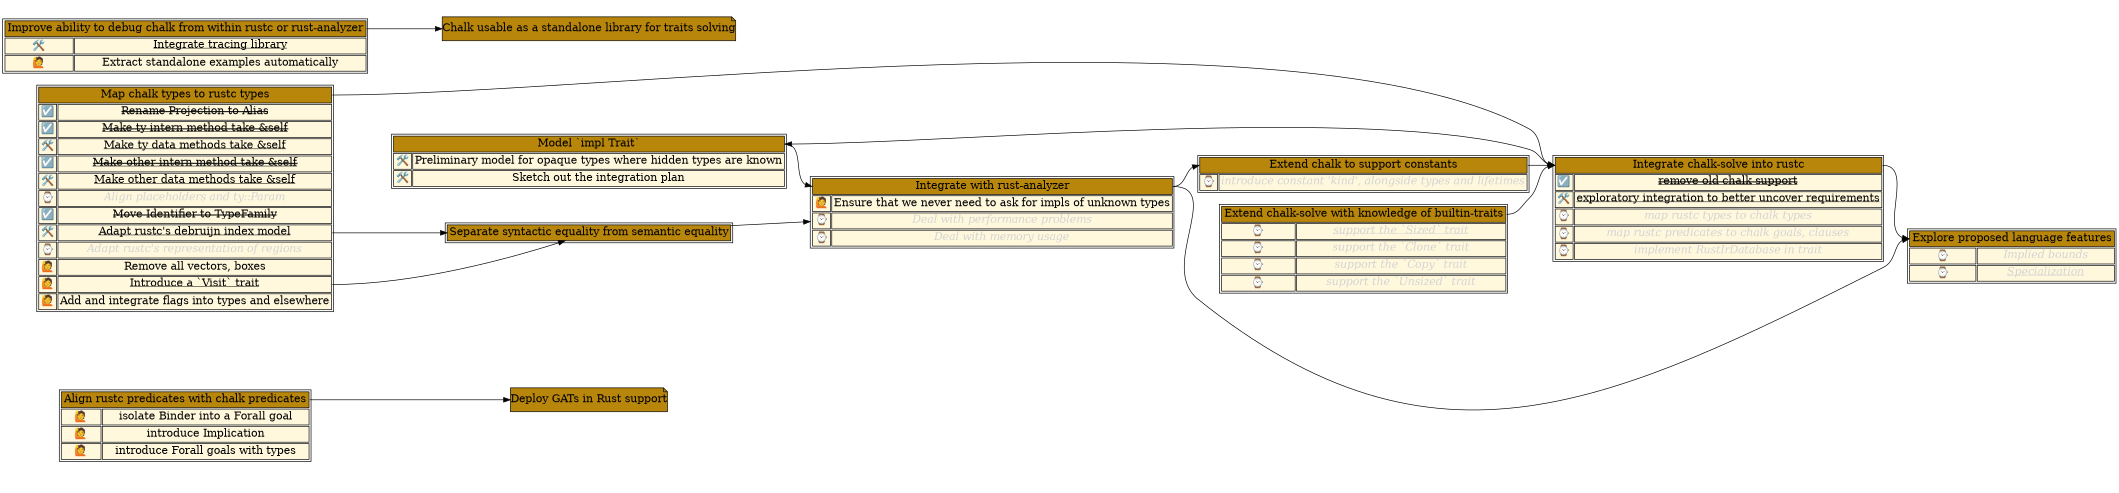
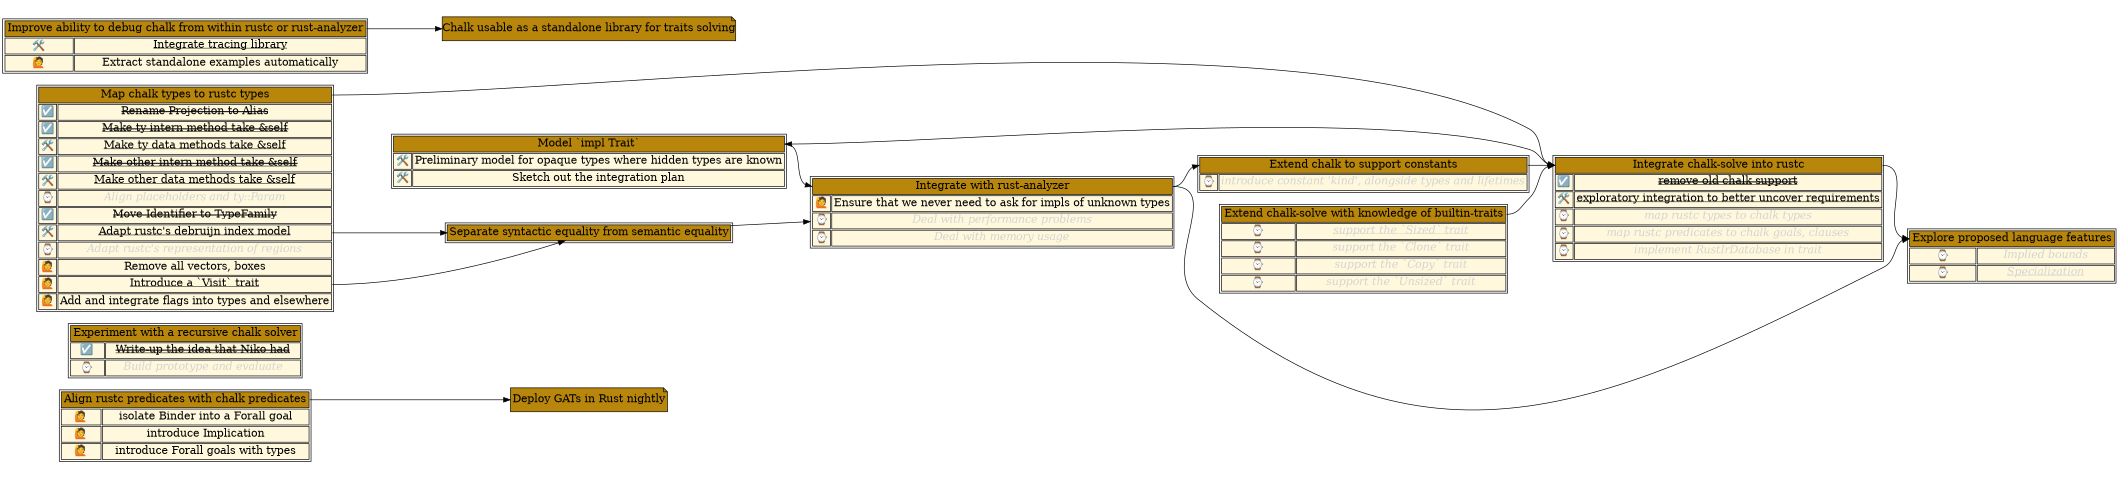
none -> (185, 351)
(589, 400) -> (589, 400)
